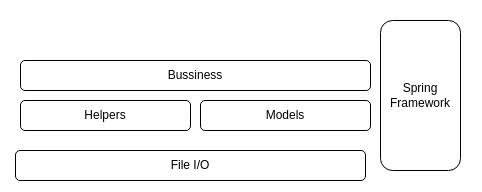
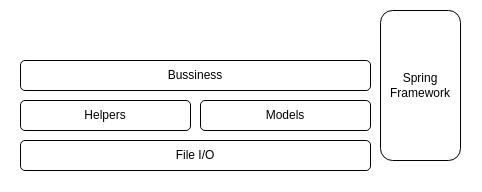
(421, 96) -> (421, 86)
(191, 166) -> (196, 156)
